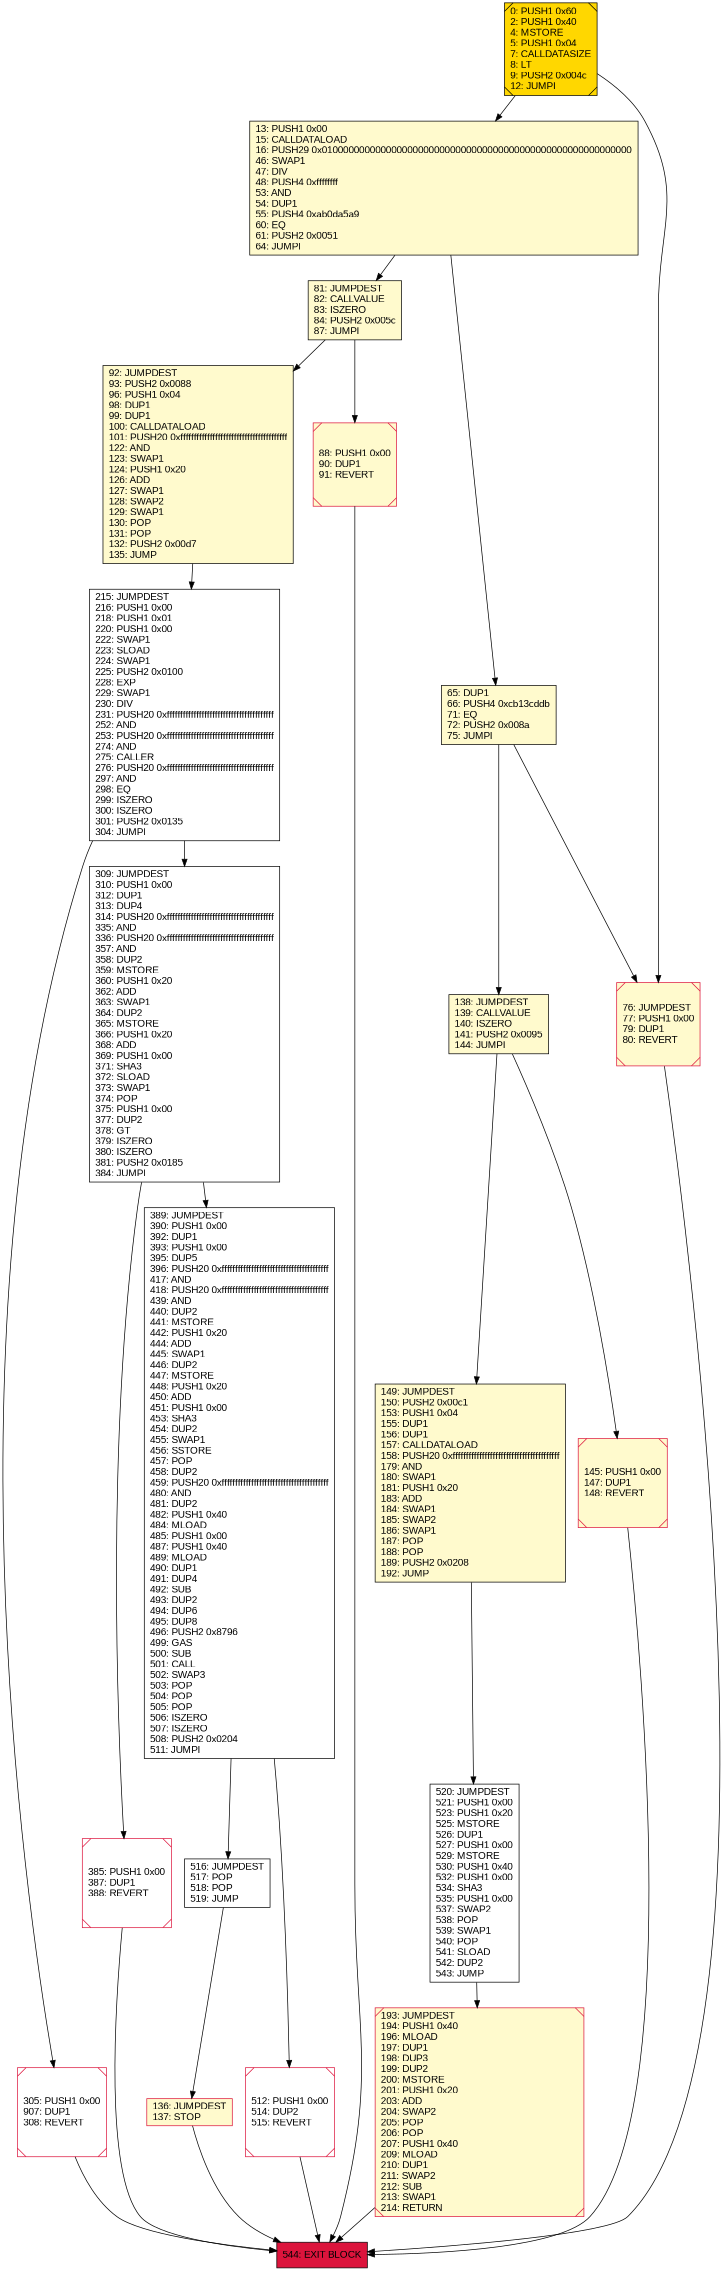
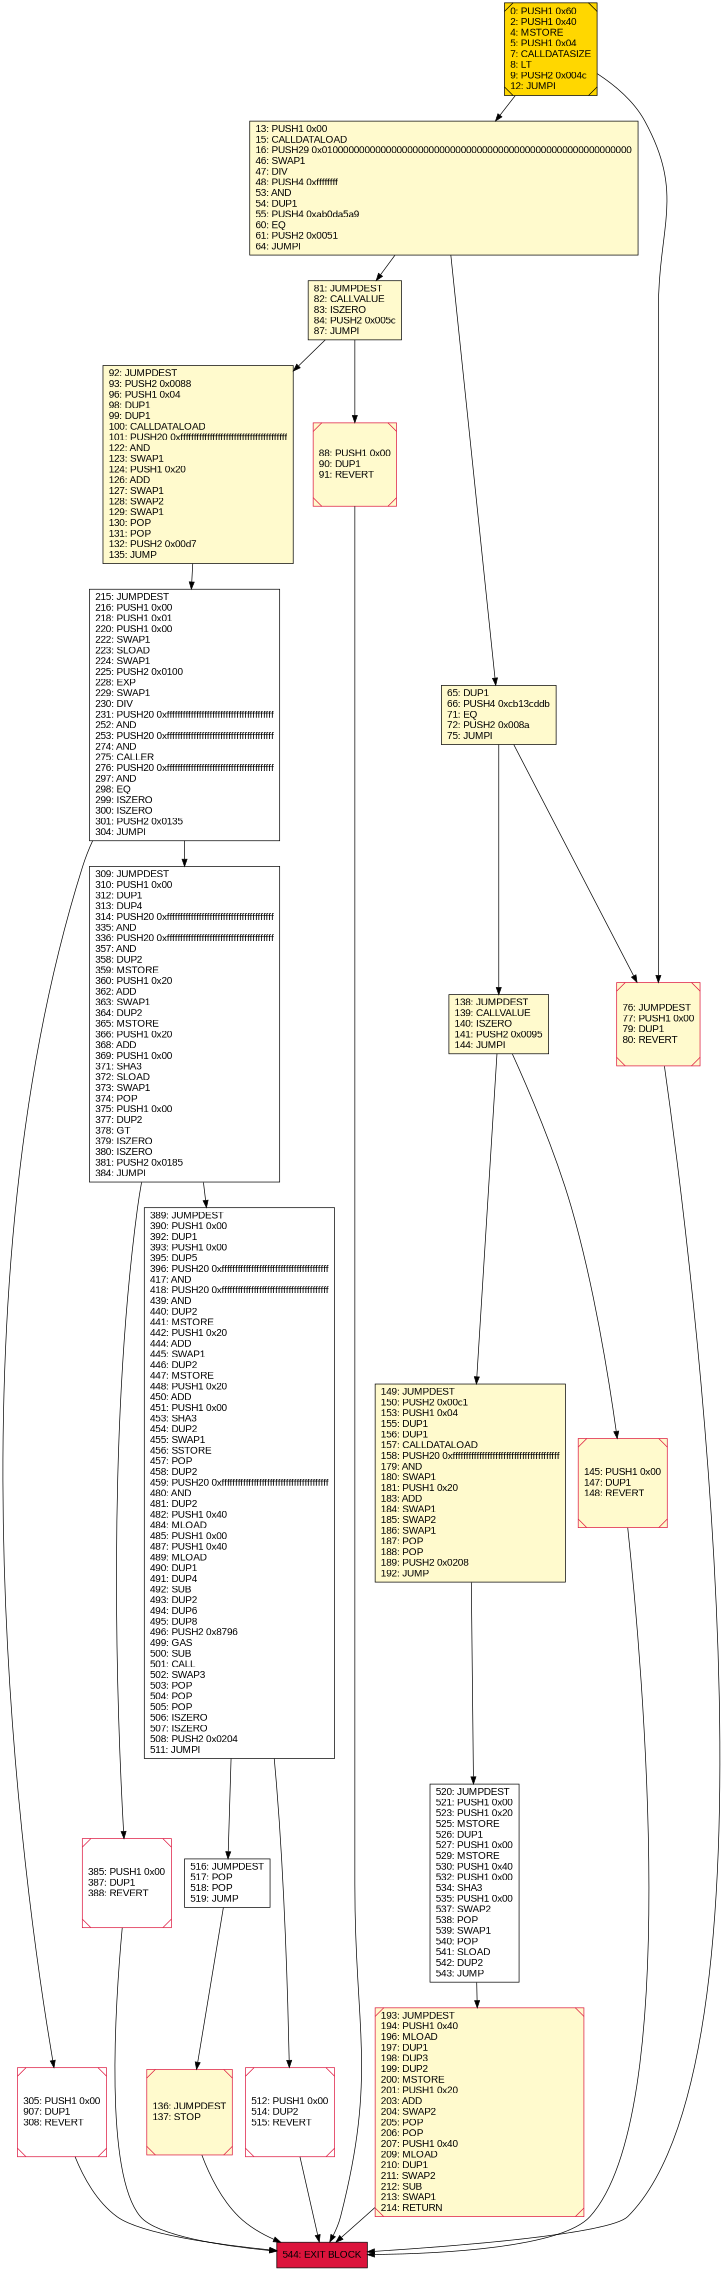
(190, 2112) -> (190, 2112)
